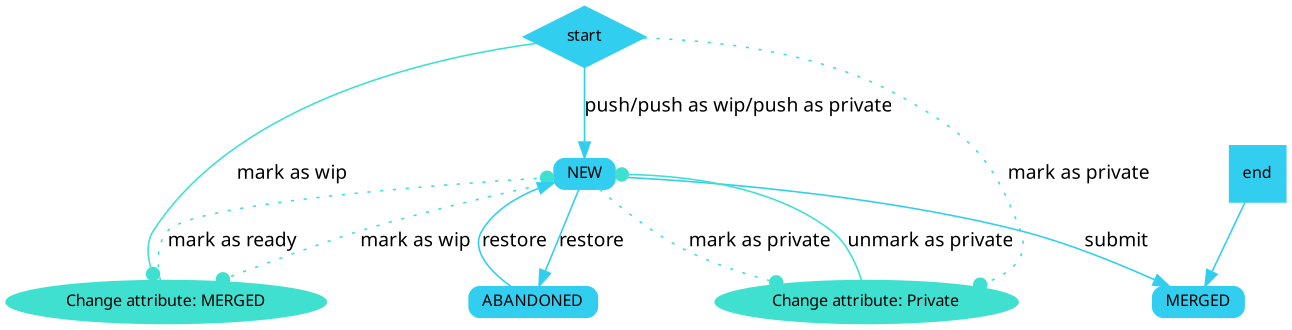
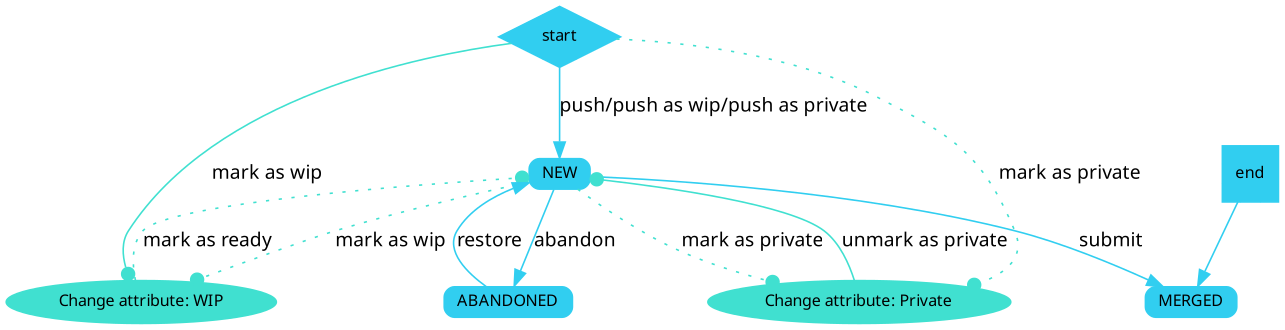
(592, 241) -> (576, 241)
(166, 302) -> (141, 302)
